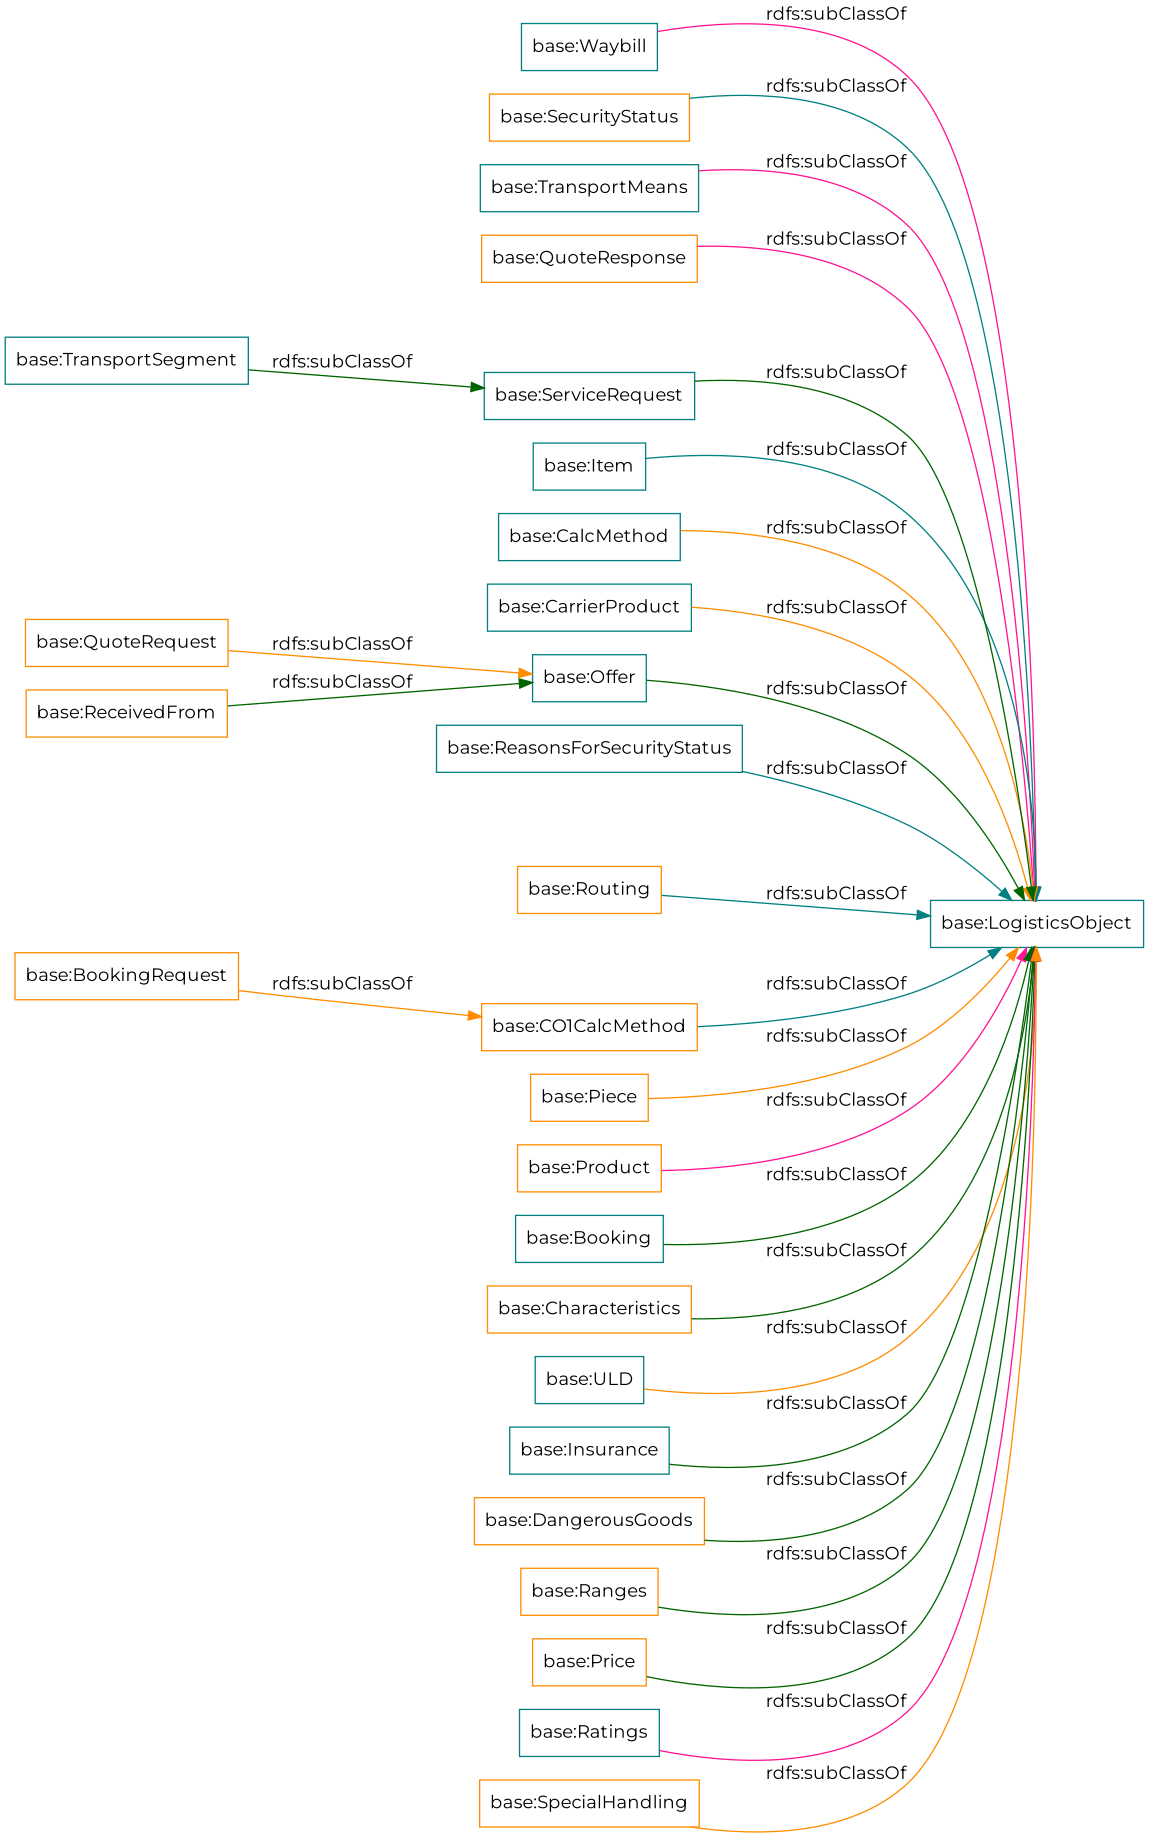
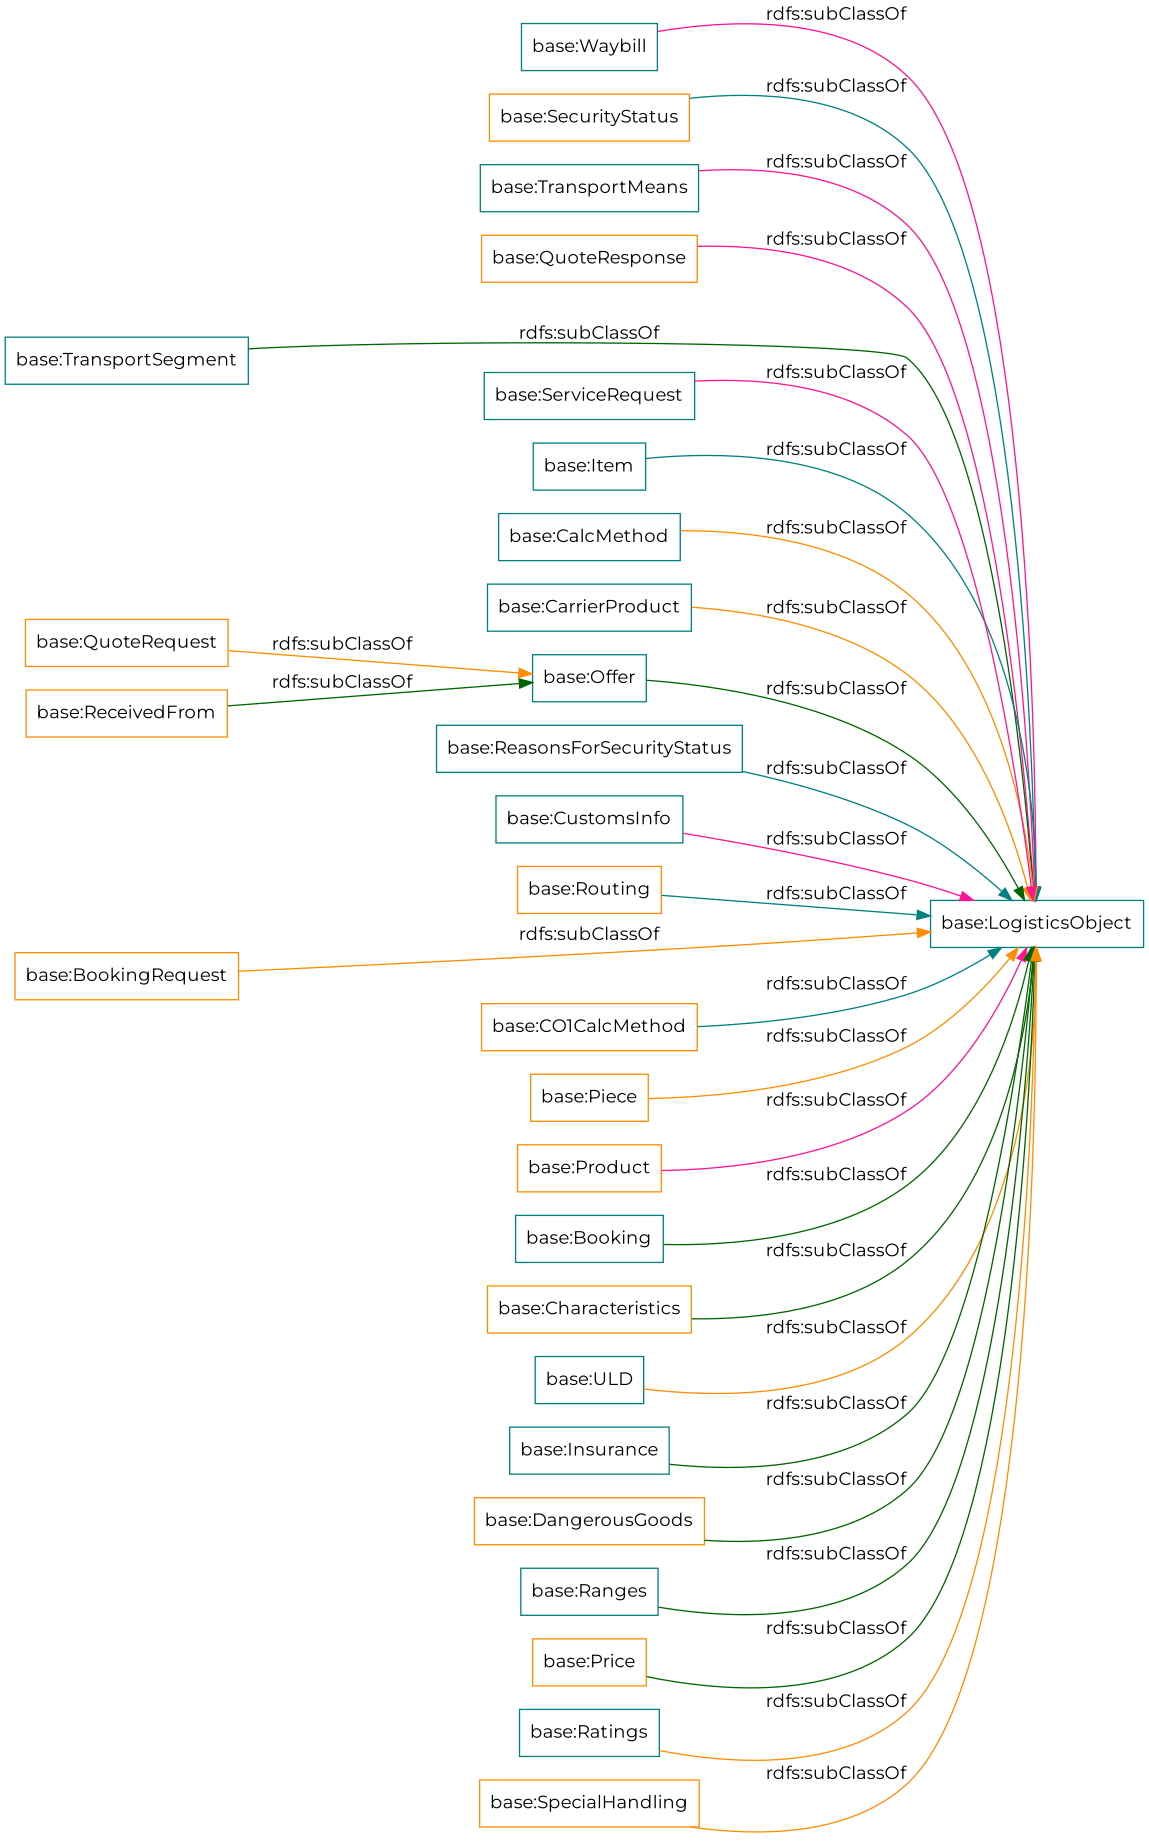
(360, 378) -> (853, 350)
(963, 545) -> (963, 545)
none -> (589, 819)
(353, 1004) -> (578, 954)
(995, 1474) -> (995, 1474)
(589, 1592) -> (589, 1592)
